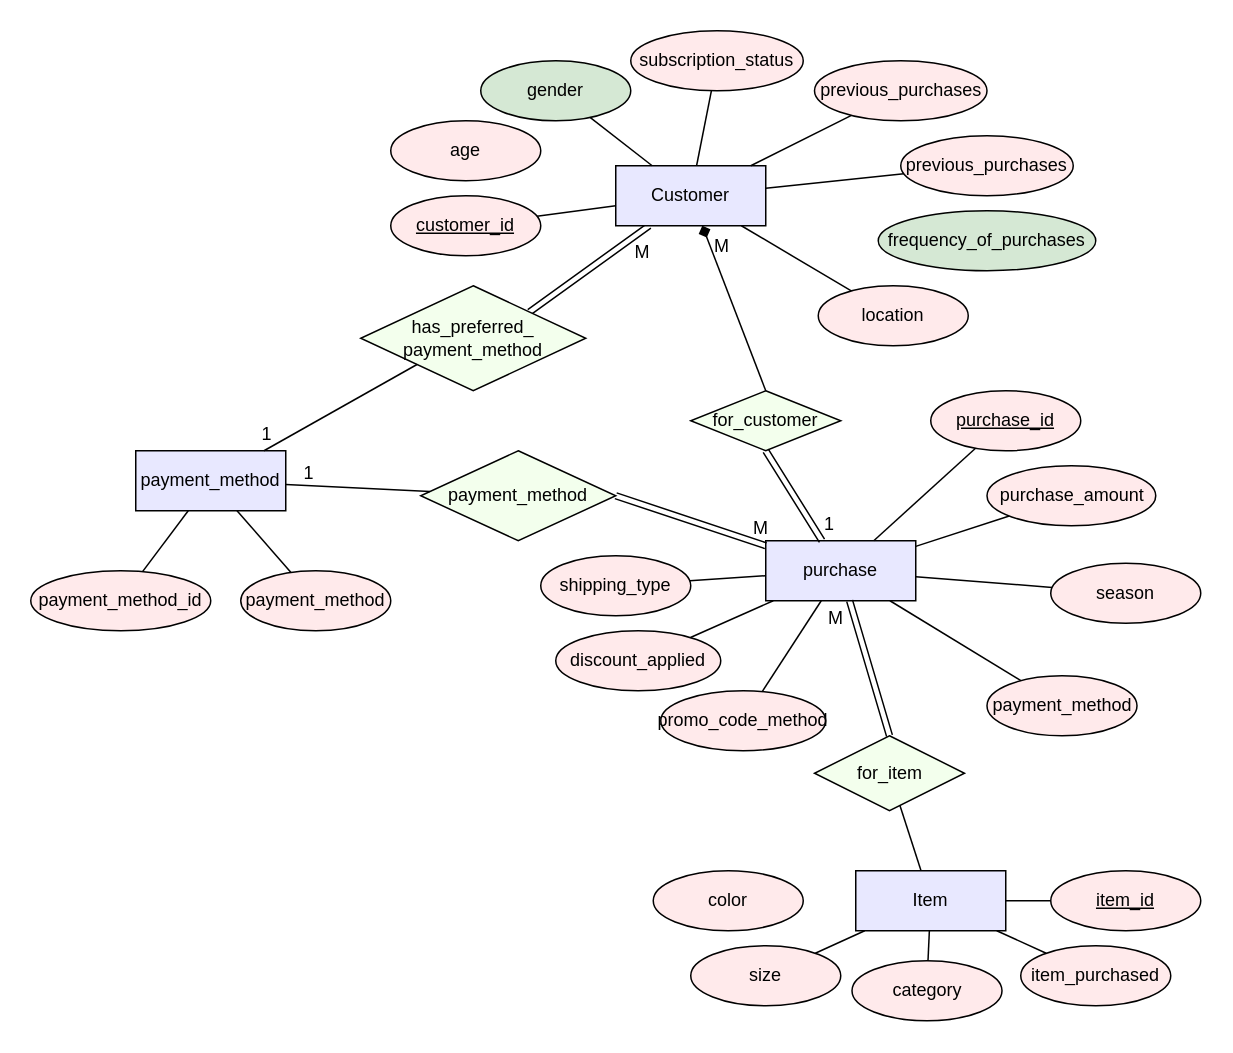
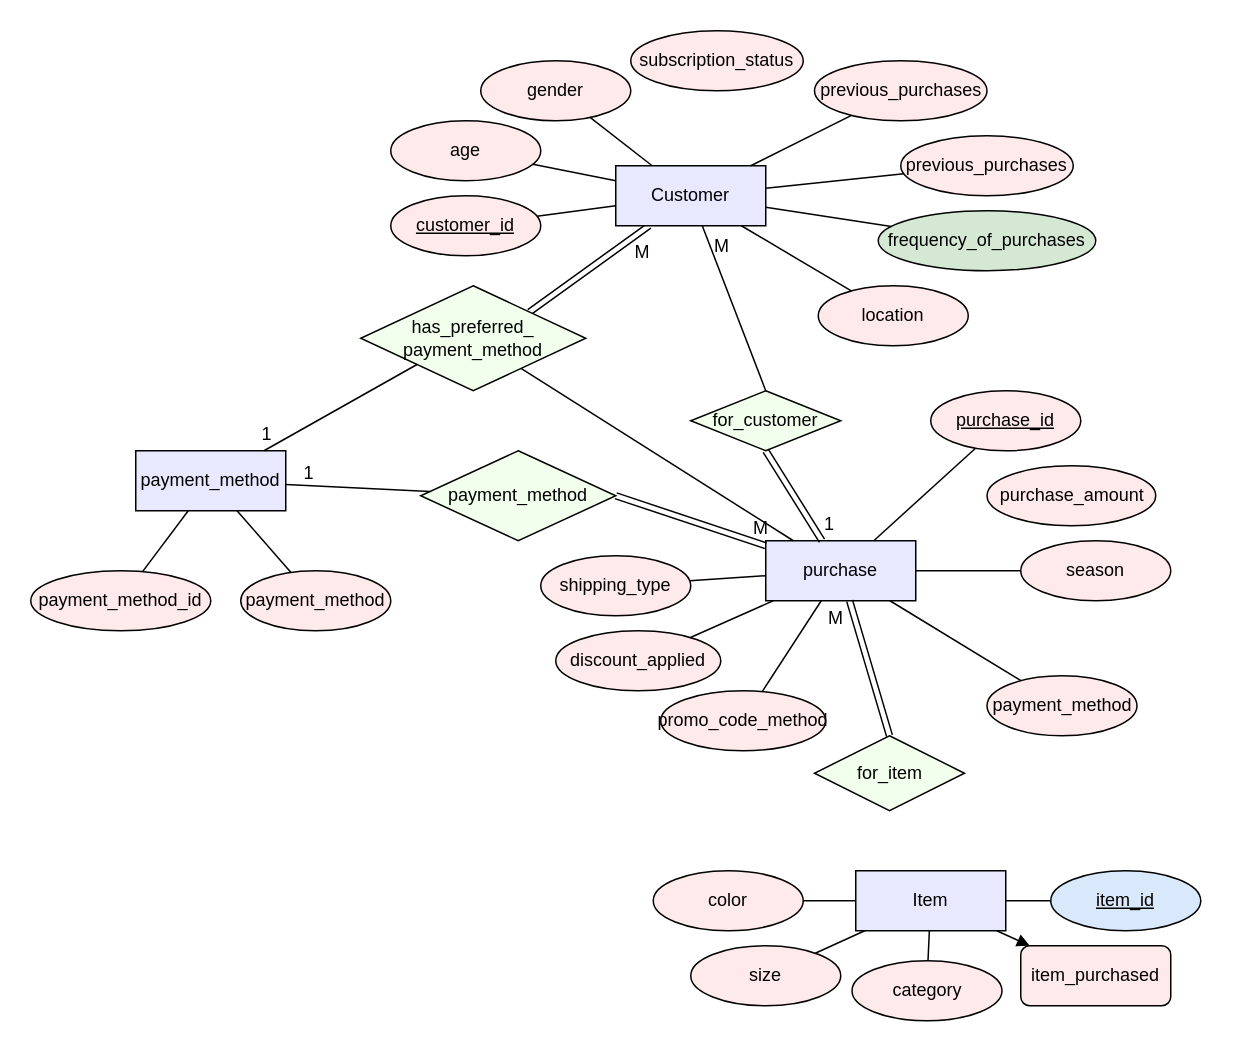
(556, 91) -> (556, 91)
(704, 128) -> none
none -> (574, 172)
none -> (829, 217)
(707, 237) -> (705, 232)
(963, 531) -> (657, 455)
(1126, 593) -> (1096, 571)
(910, 838) -> (830, 901)
(1126, 901) -> (1126, 901)
(1031, 946) -> (1017, 940)
(1096, 976) -> (1096, 976)
